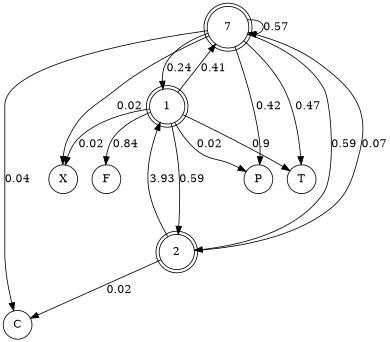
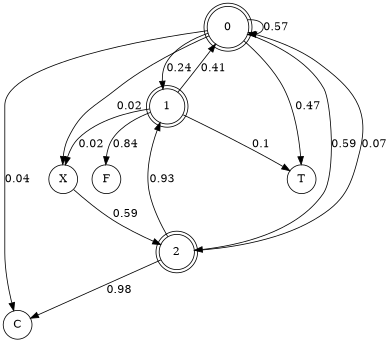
(228, 27) -> (228, 27)
(261, 144) -> (261, 144)
(179, 175) -> (111, 219)
(162, 179) -> (162, 179)
(258, 179) -> none
(119, 290) -> (119, 290)
